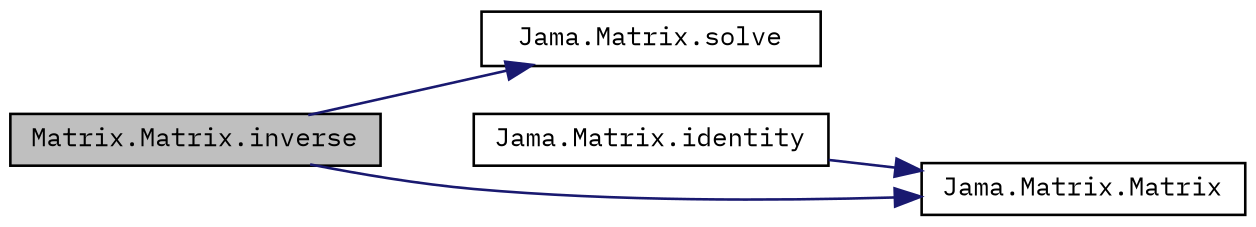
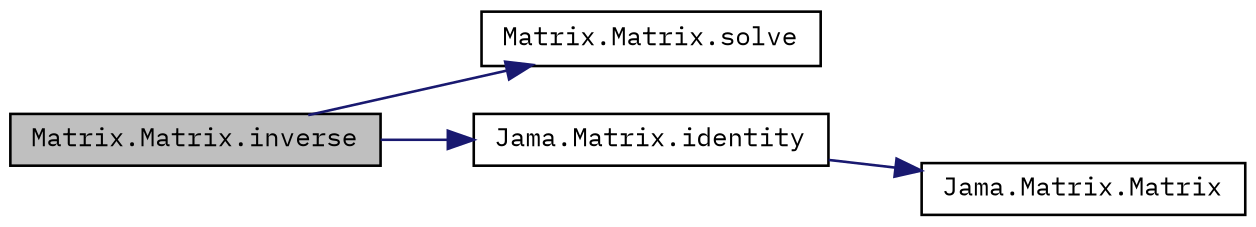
(651, 39) -> (651, 39)
(601, 197) -> (414, 140)
